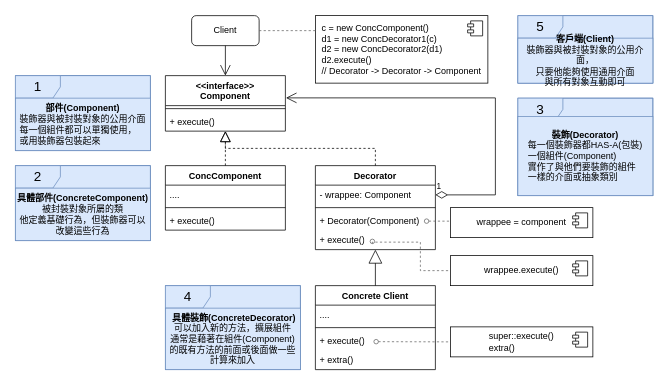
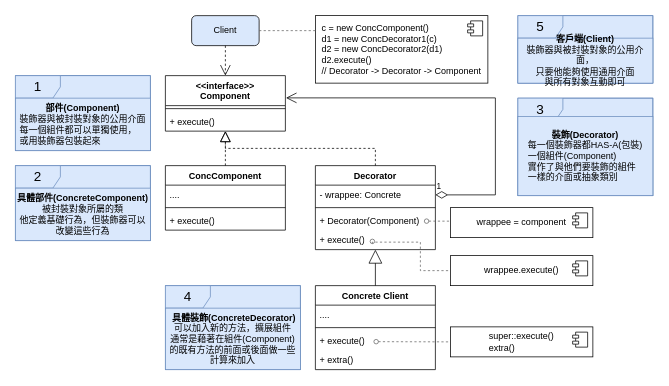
(225, 30) -> (225, 30)
(225, 60) -> (225, 60)
(367, 196) -> (364, 196)
